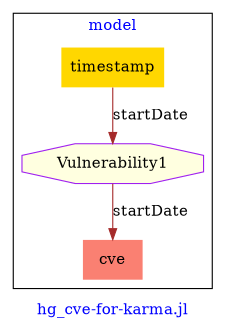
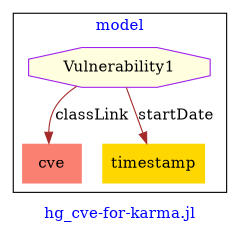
(113, 110) -> (135, 110)
(151, 212) -> (92, 116)
